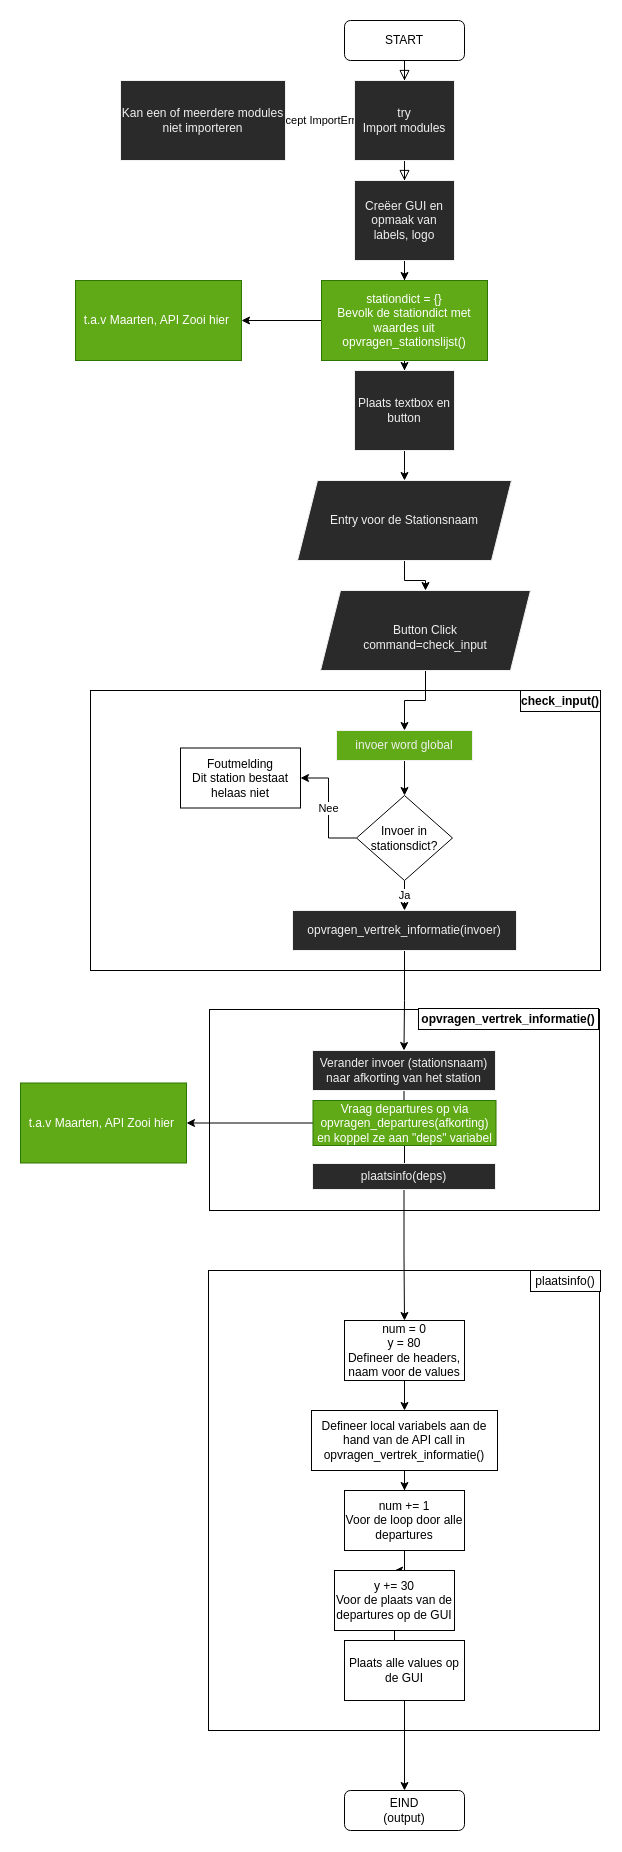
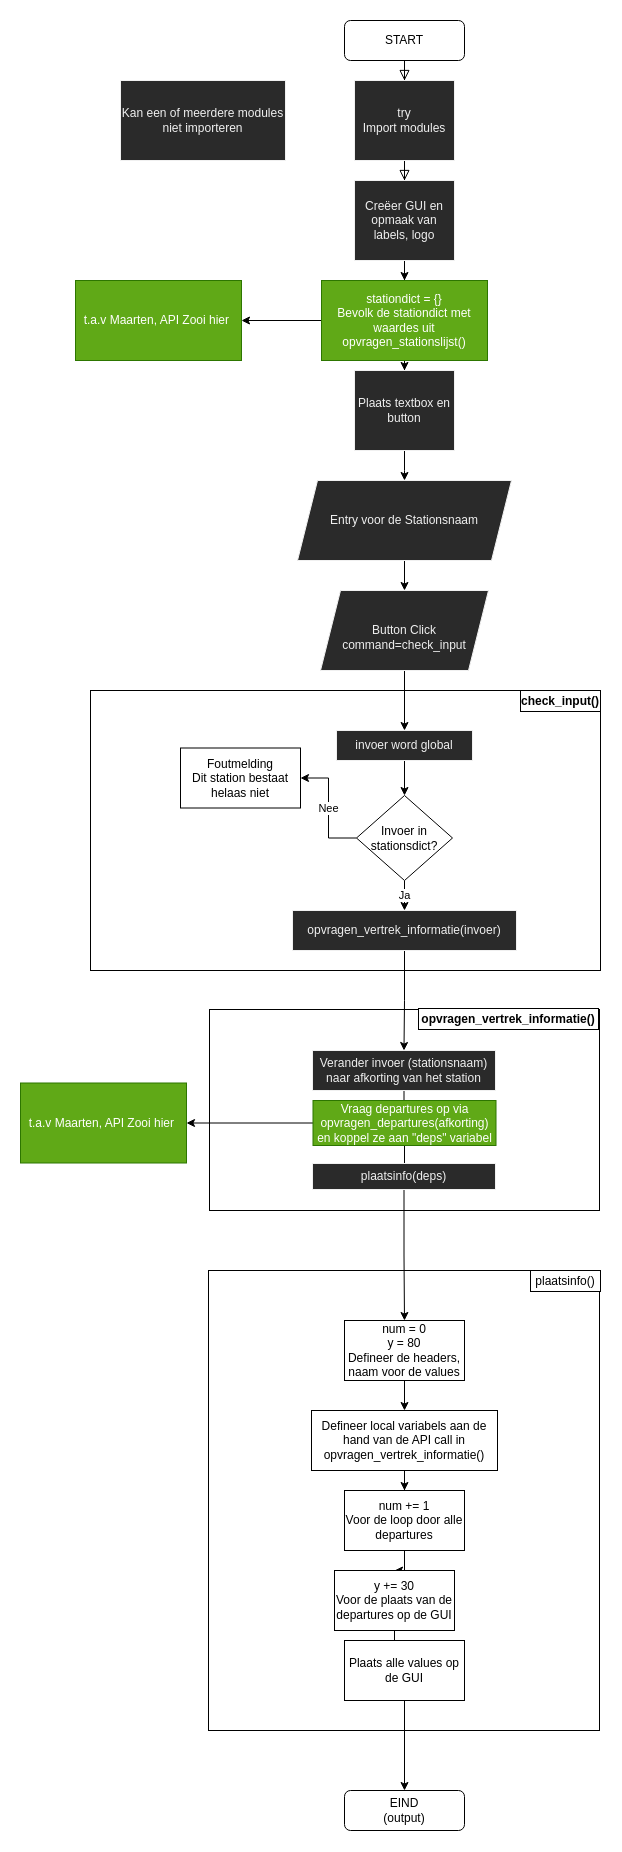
(323, 121) -> none
(426, 631) -> (405, 631)
(405, 746) -> (405, 746)
